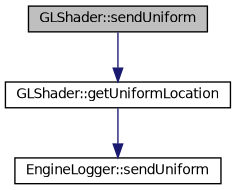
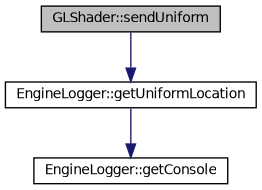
(118, 95) -> (131, 95)
(118, 171) -> (131, 171)
